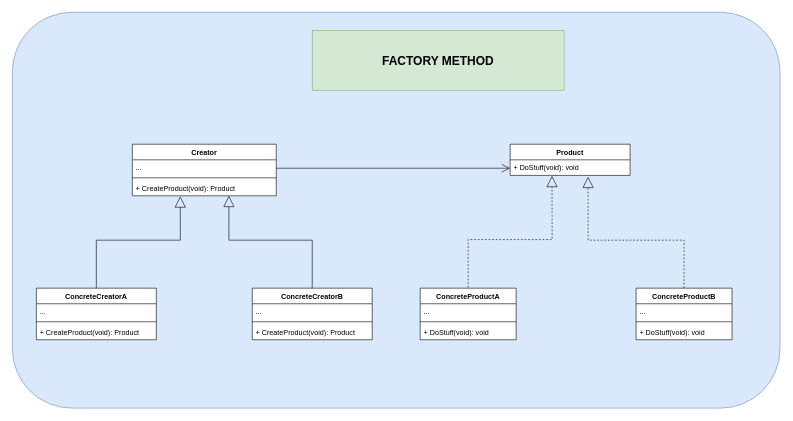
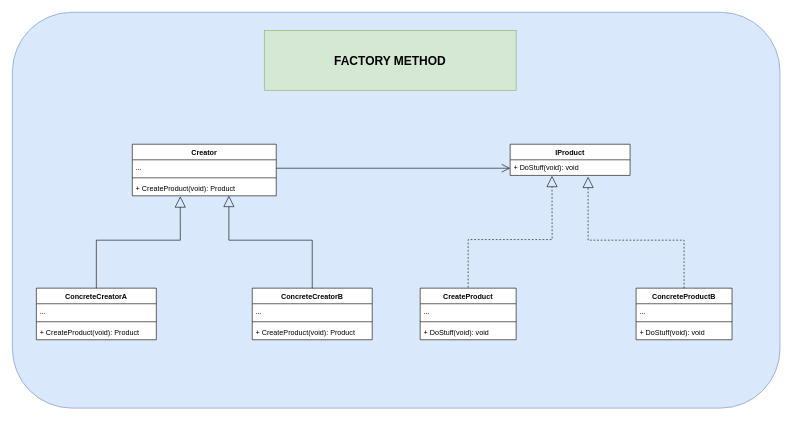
(438, 60) -> (390, 60)
(570, 153) -> (570, 153)
(468, 297) -> (468, 297)
